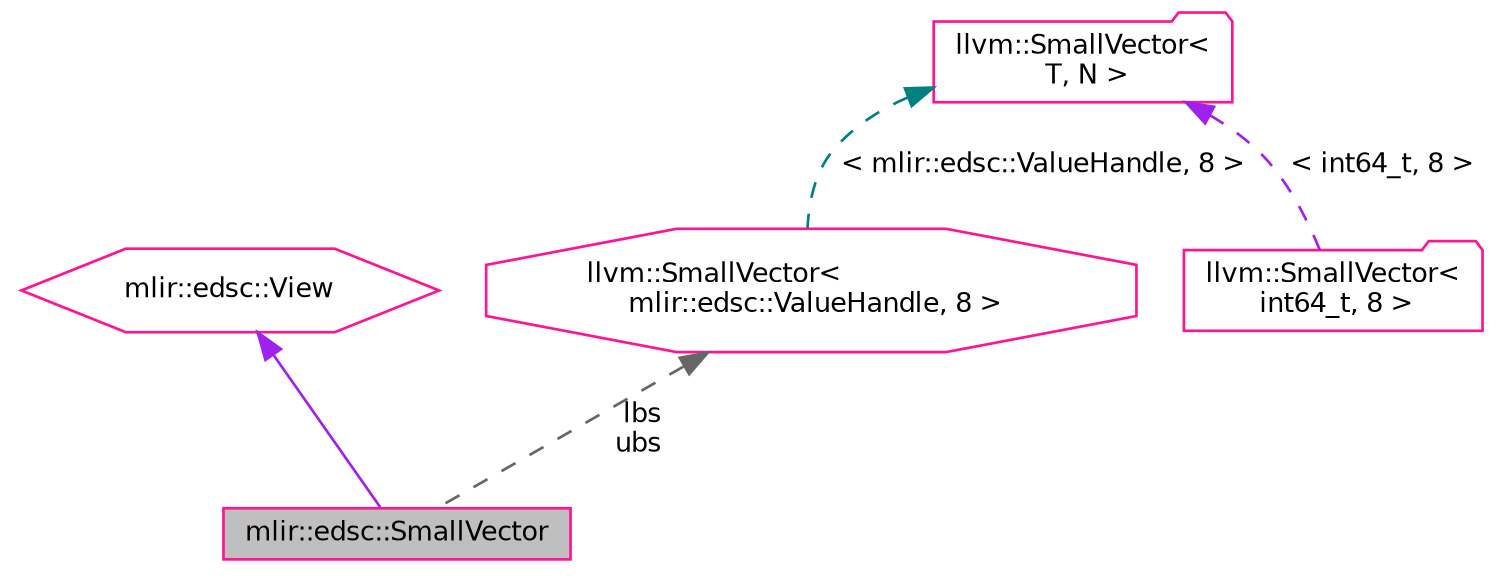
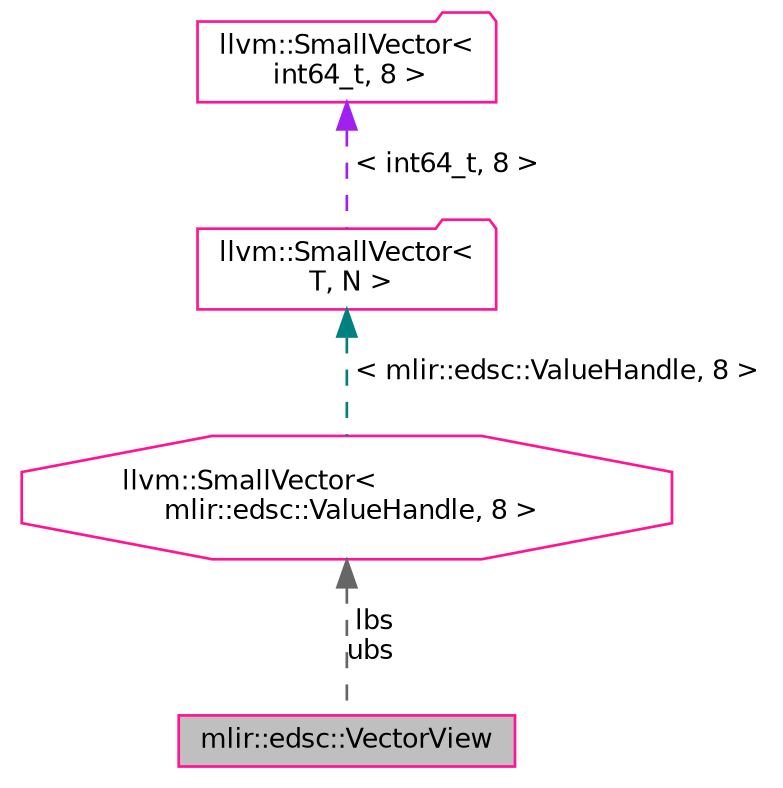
(1277, 172) -> (347, 179)
(230, 290) -> none
(397, 534) -> (347, 741)
